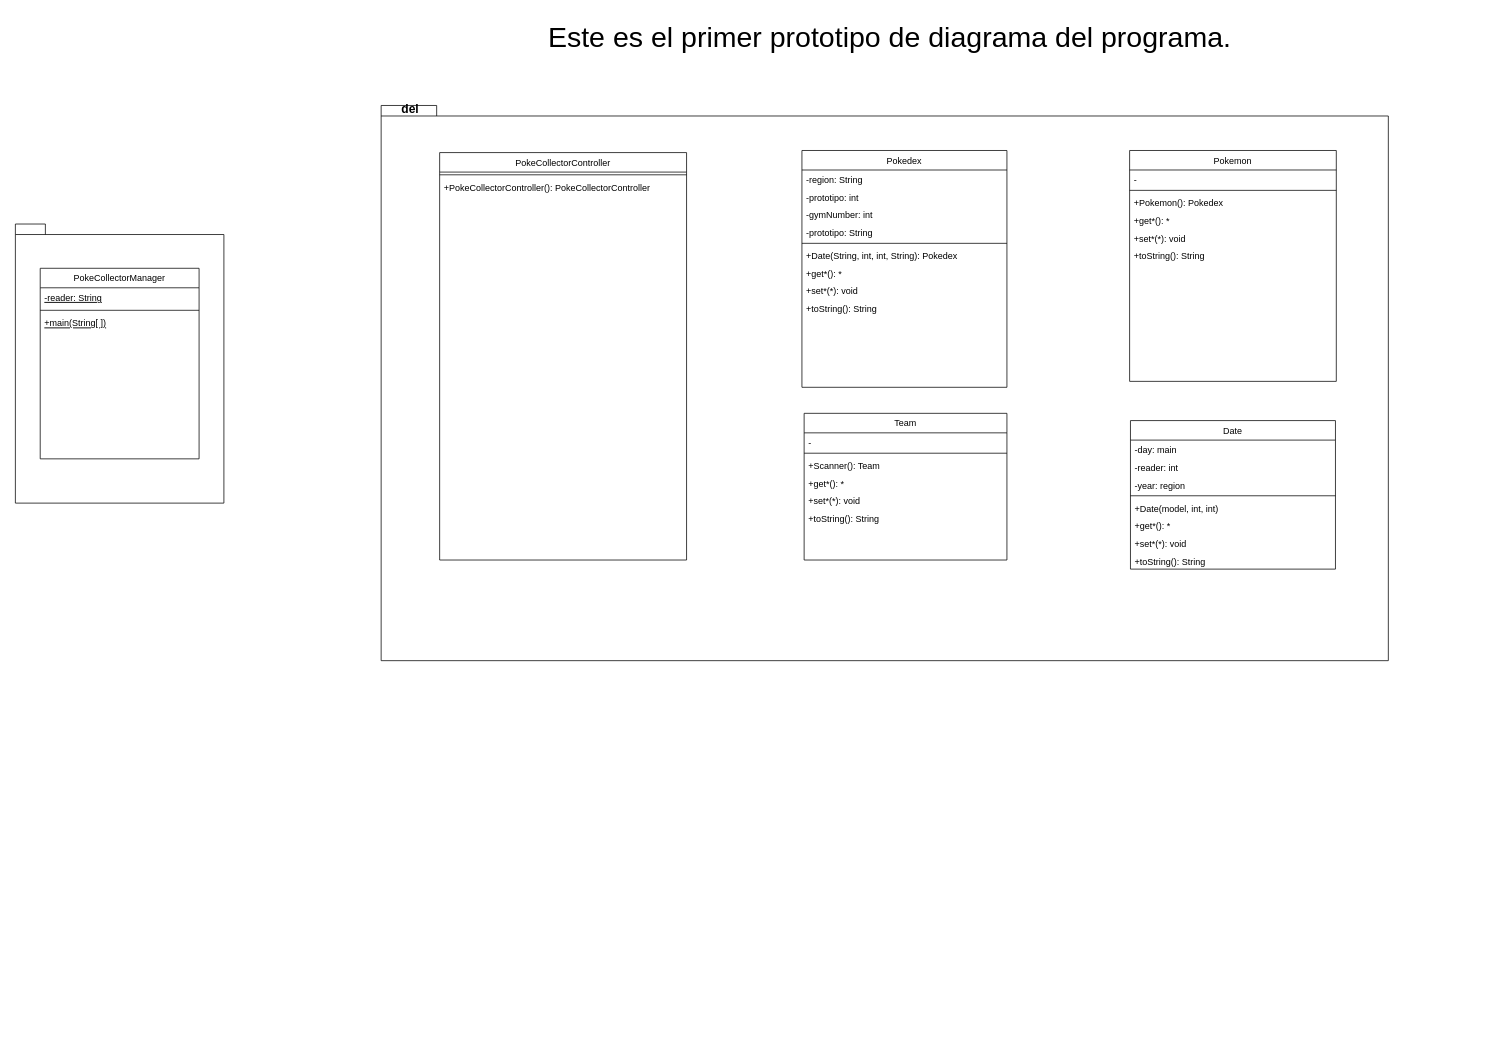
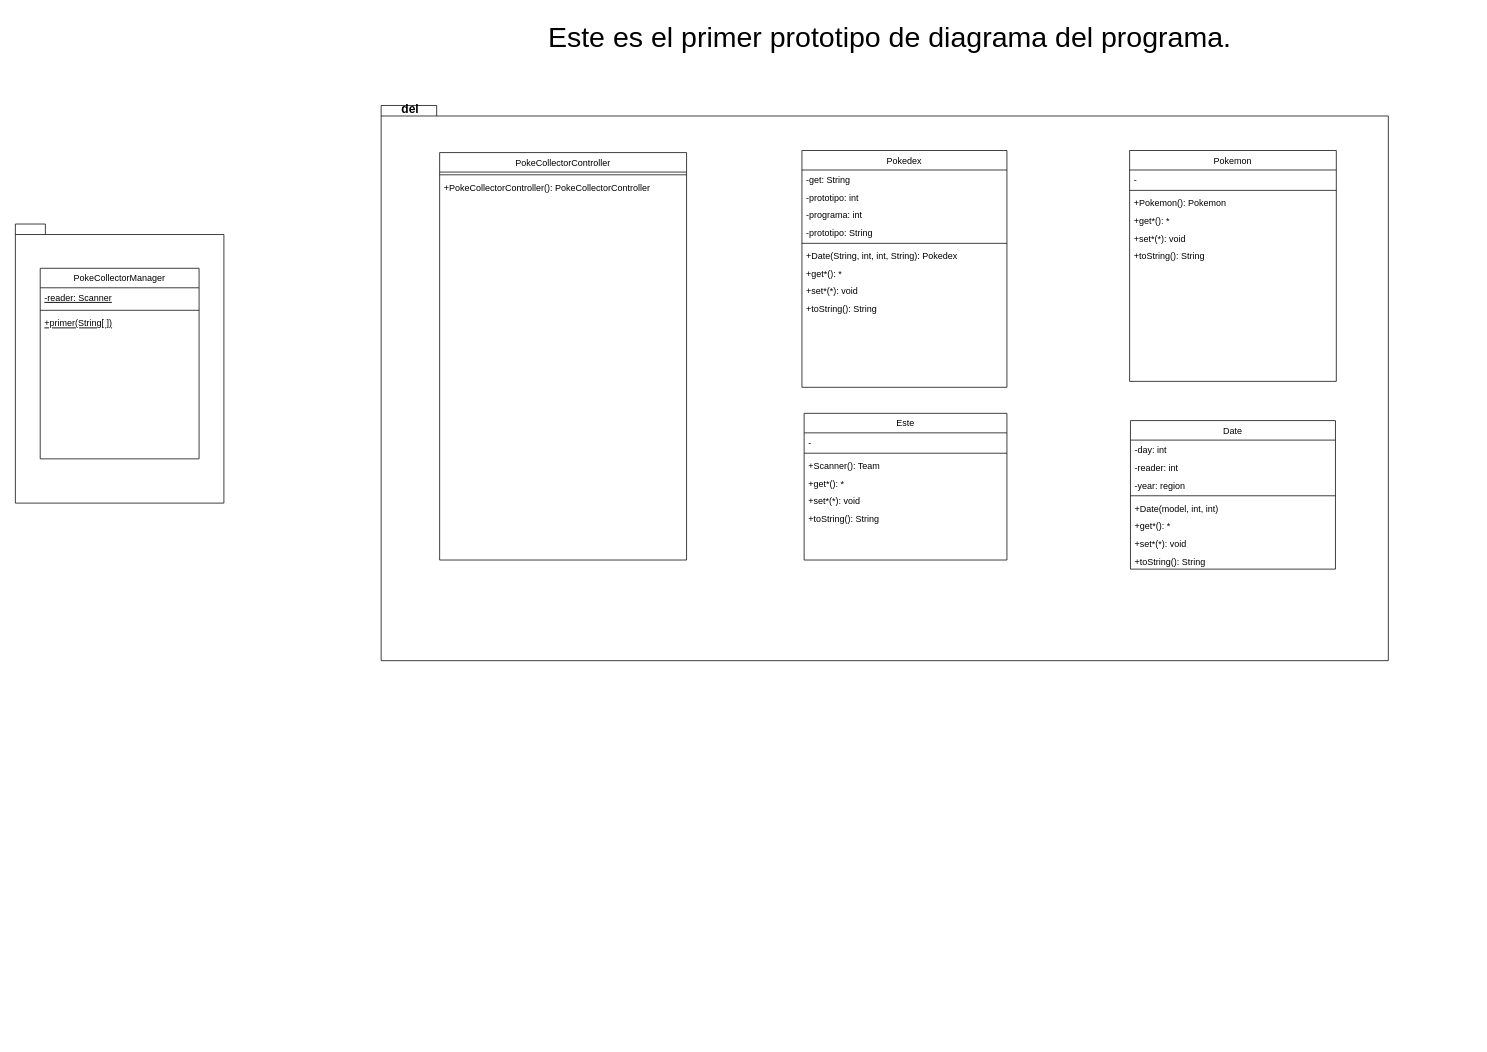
(839, 180) -> (833, 180)
(1179, 203) -> (1179, 203)
(840, 215) -> (838, 215)
(79, 298) -> (82, 298)
(81, 323) -> (86, 323)
(905, 423) -> (905, 423)
(1156, 450) -> (1153, 450)
